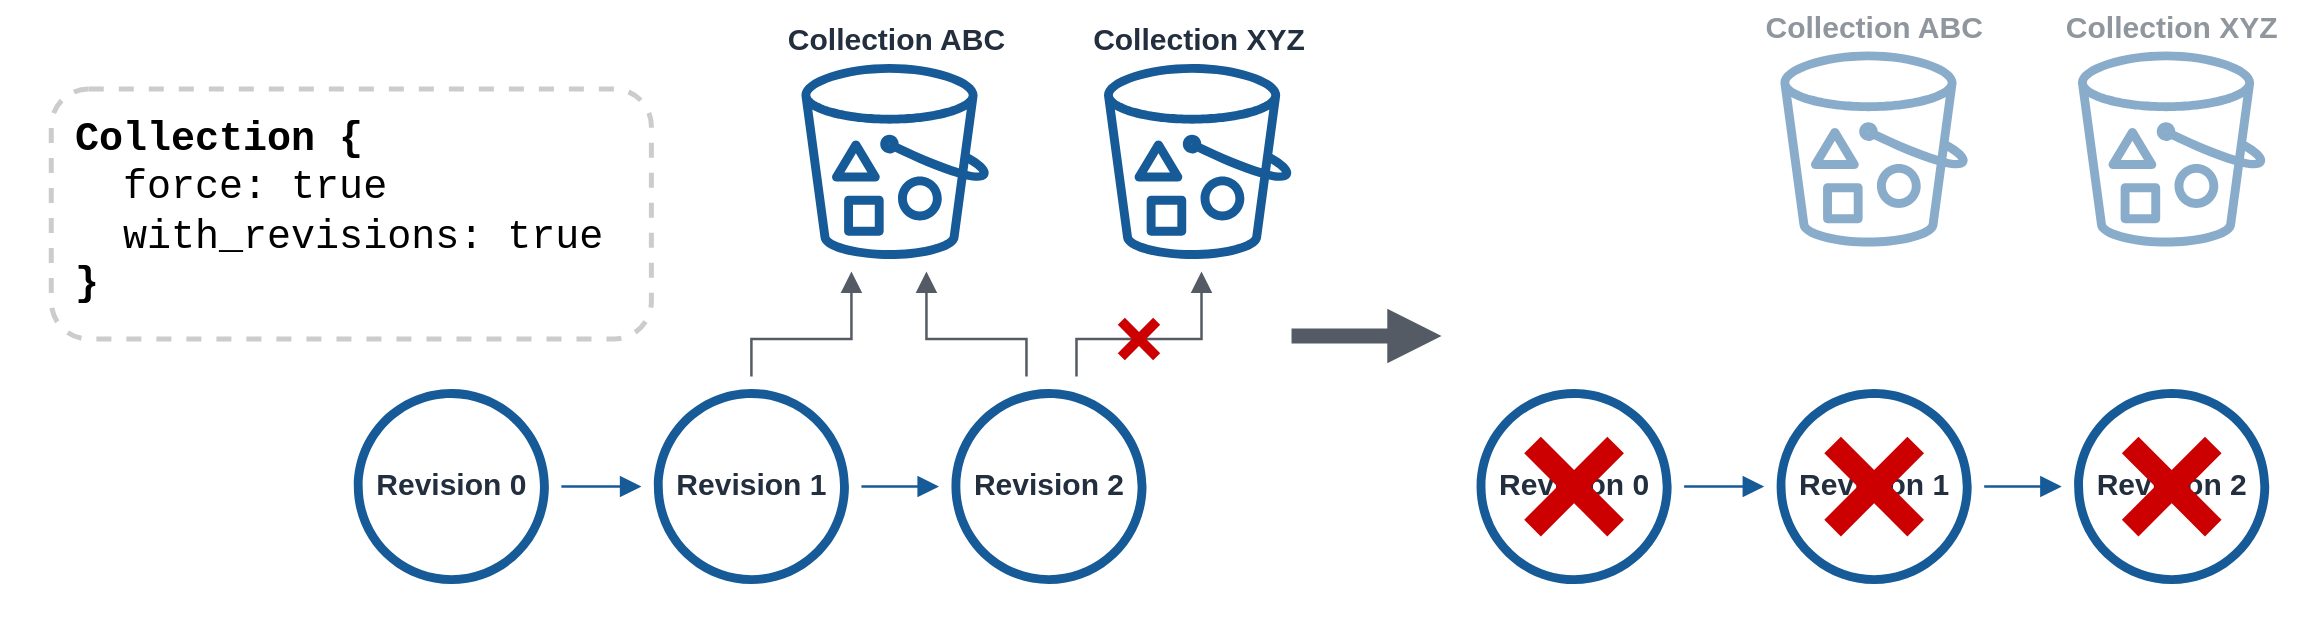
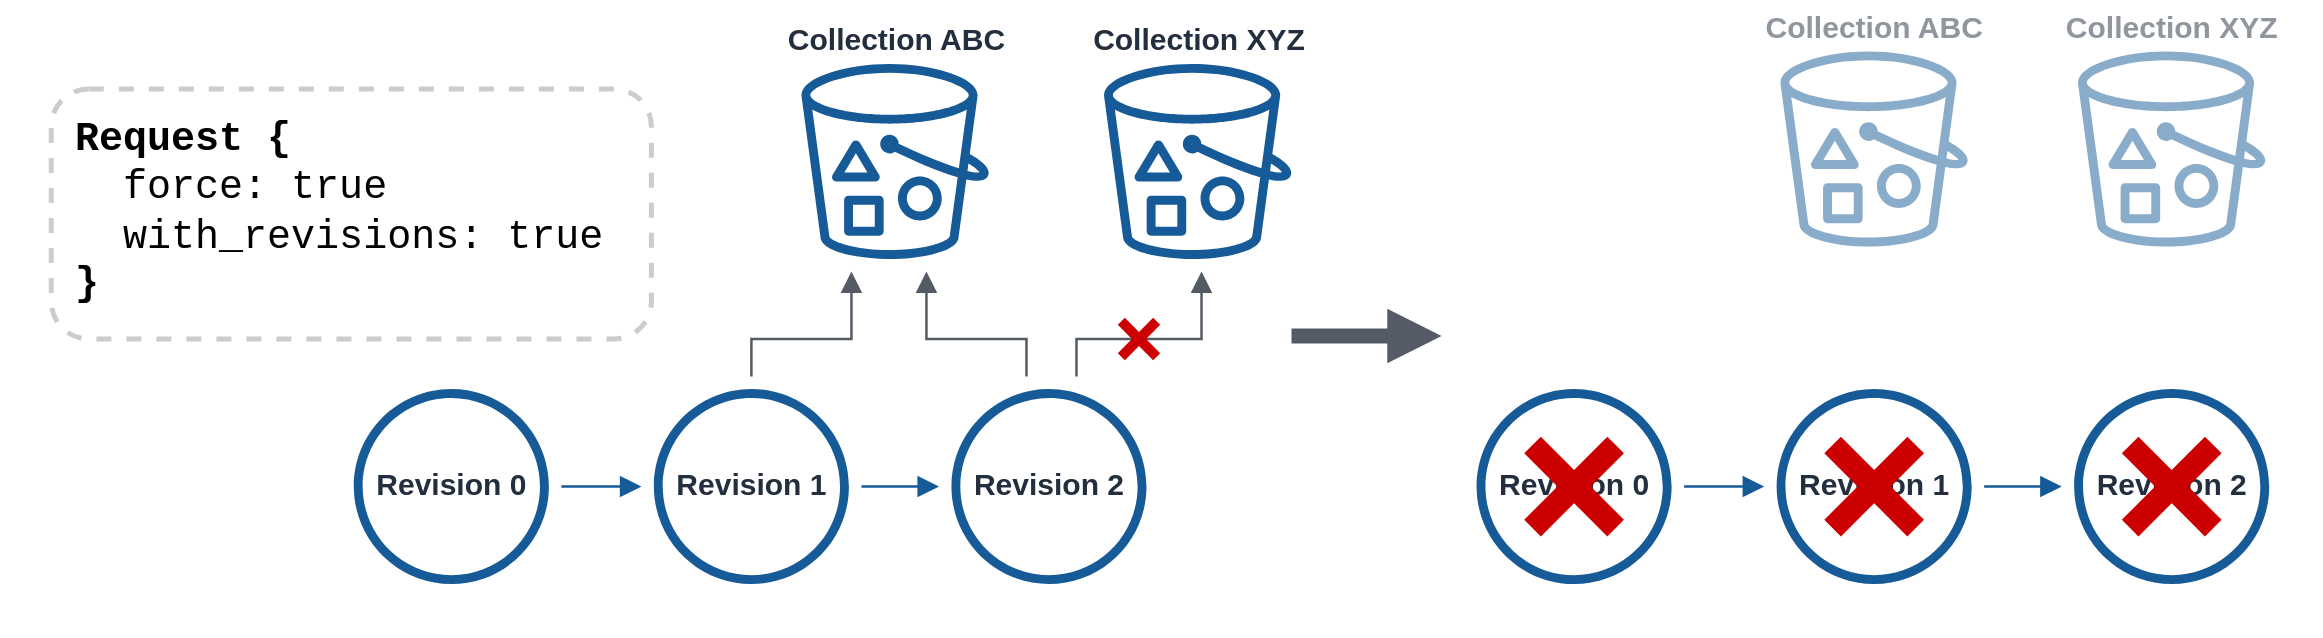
(274, 214) -> (274, 214)
